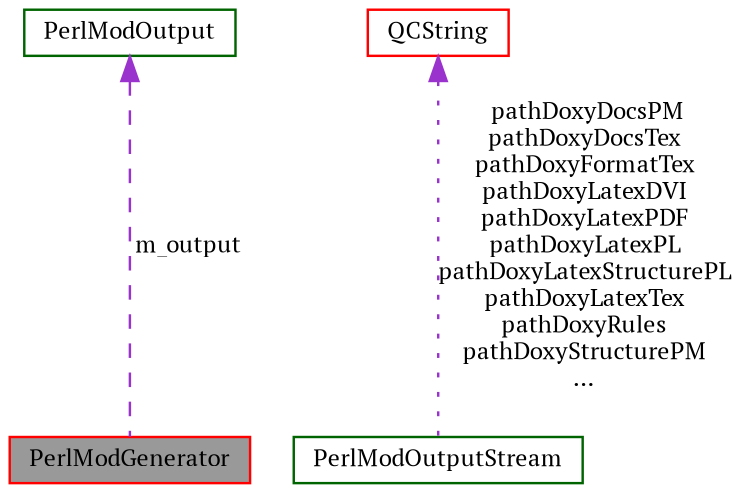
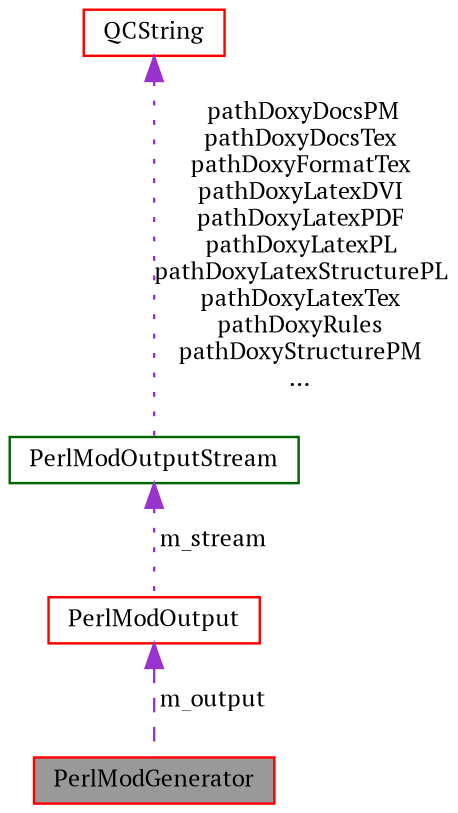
(130, 33) -> (154, 620)
none -> (154, 552)
